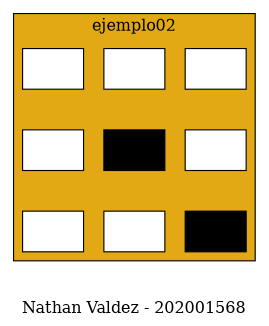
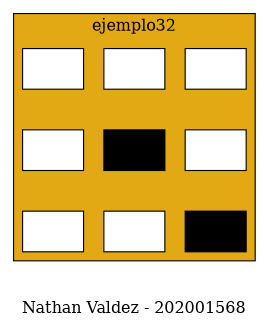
(134, 27) -> (134, 27)
